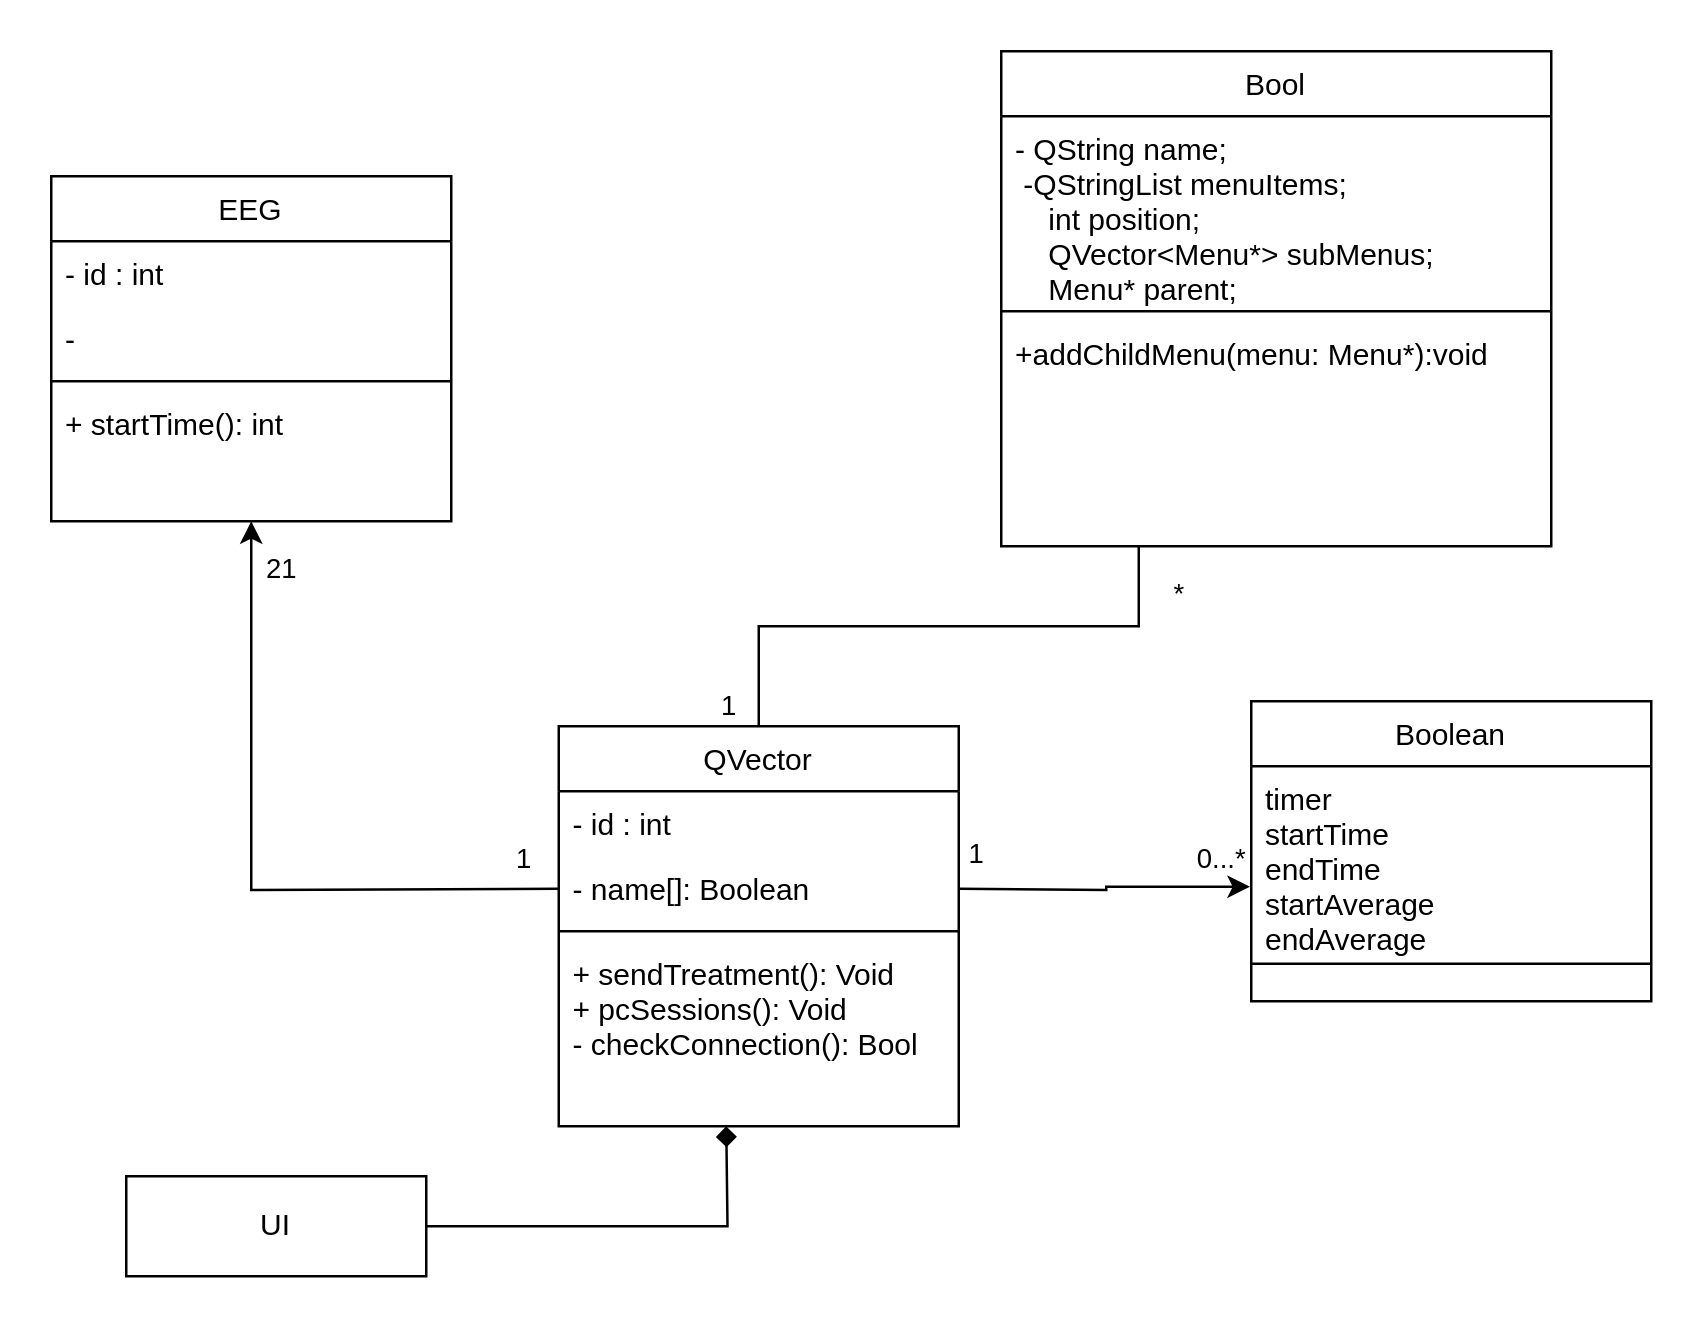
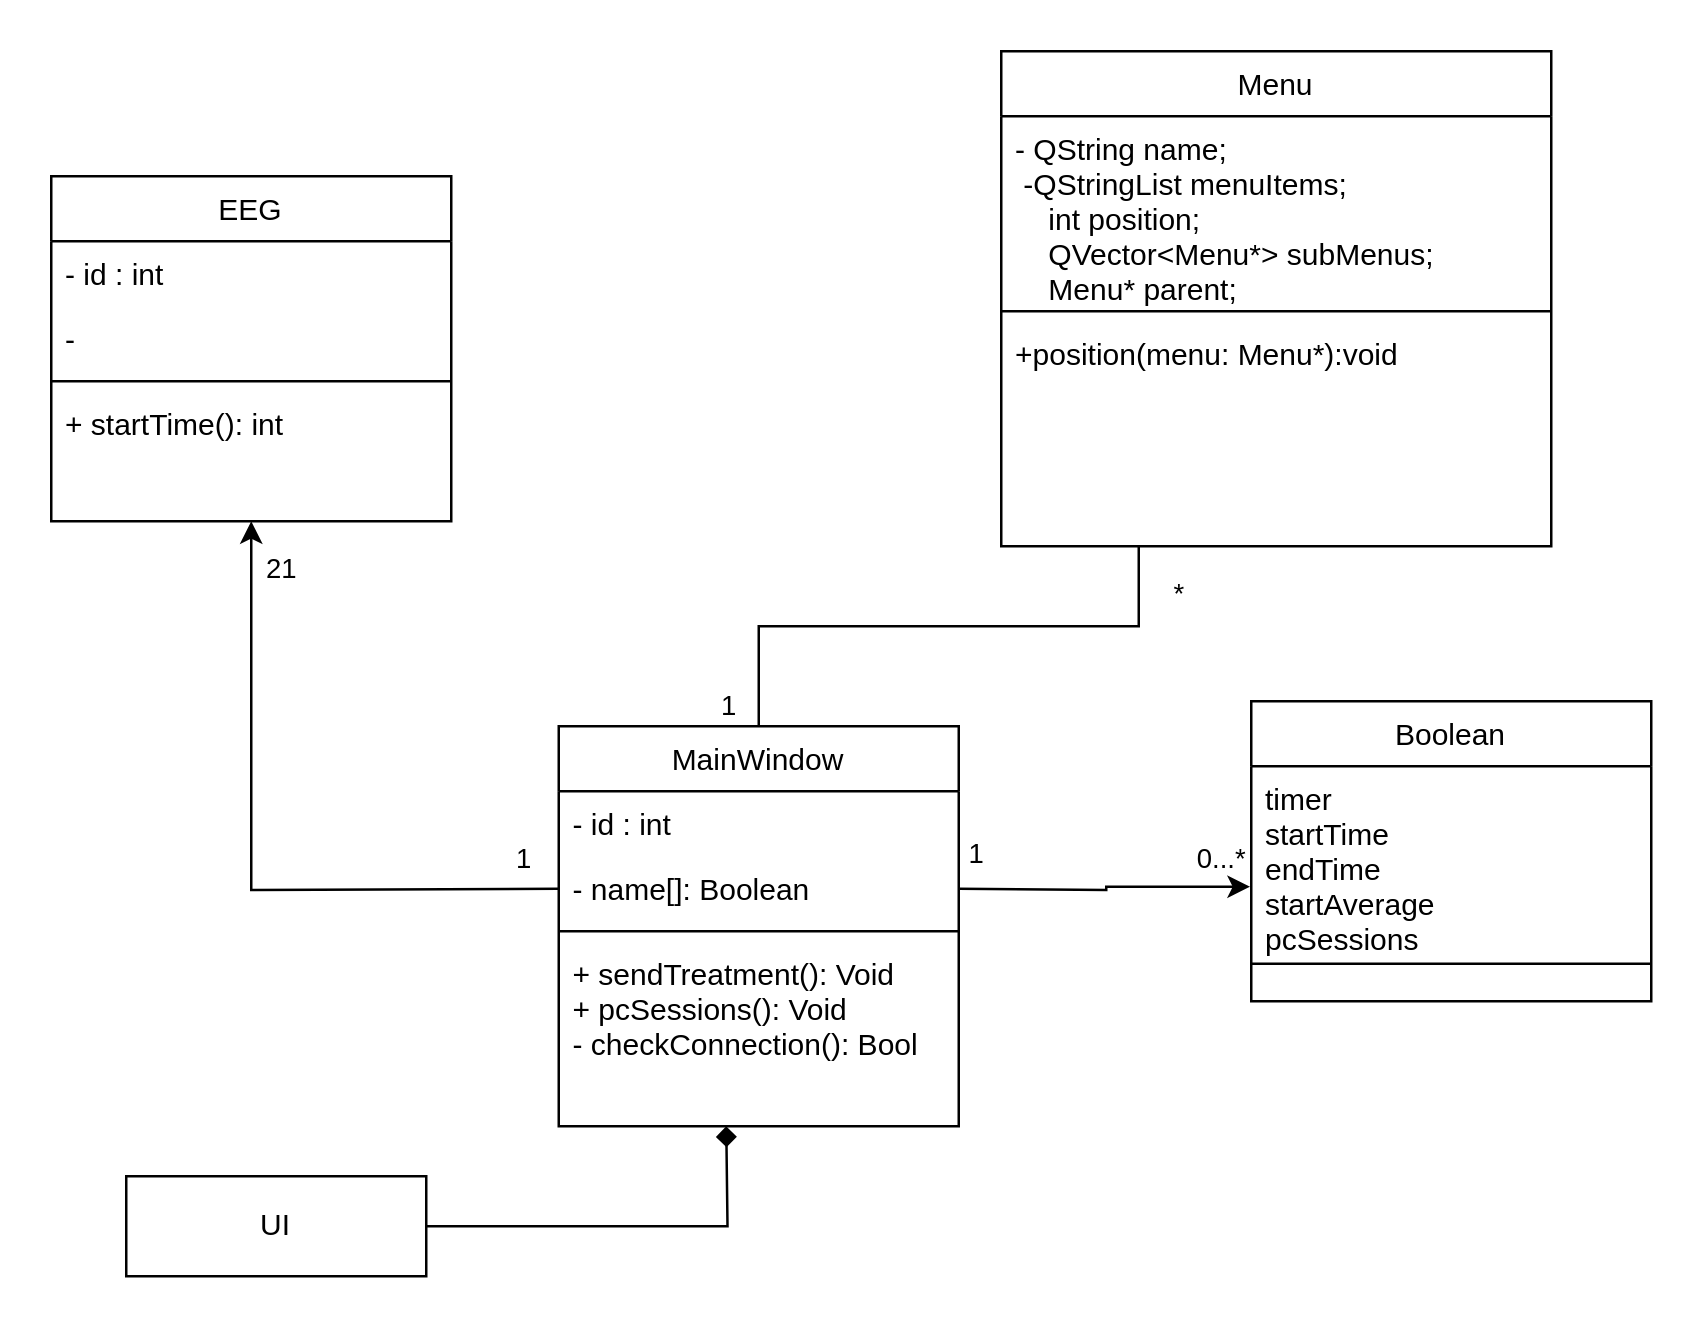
(1275, 85) -> (1275, 85)
(1252, 355) -> (1218, 355)
(758, 760) -> (758, 760)
(1303, 800) -> (1303, 800)
